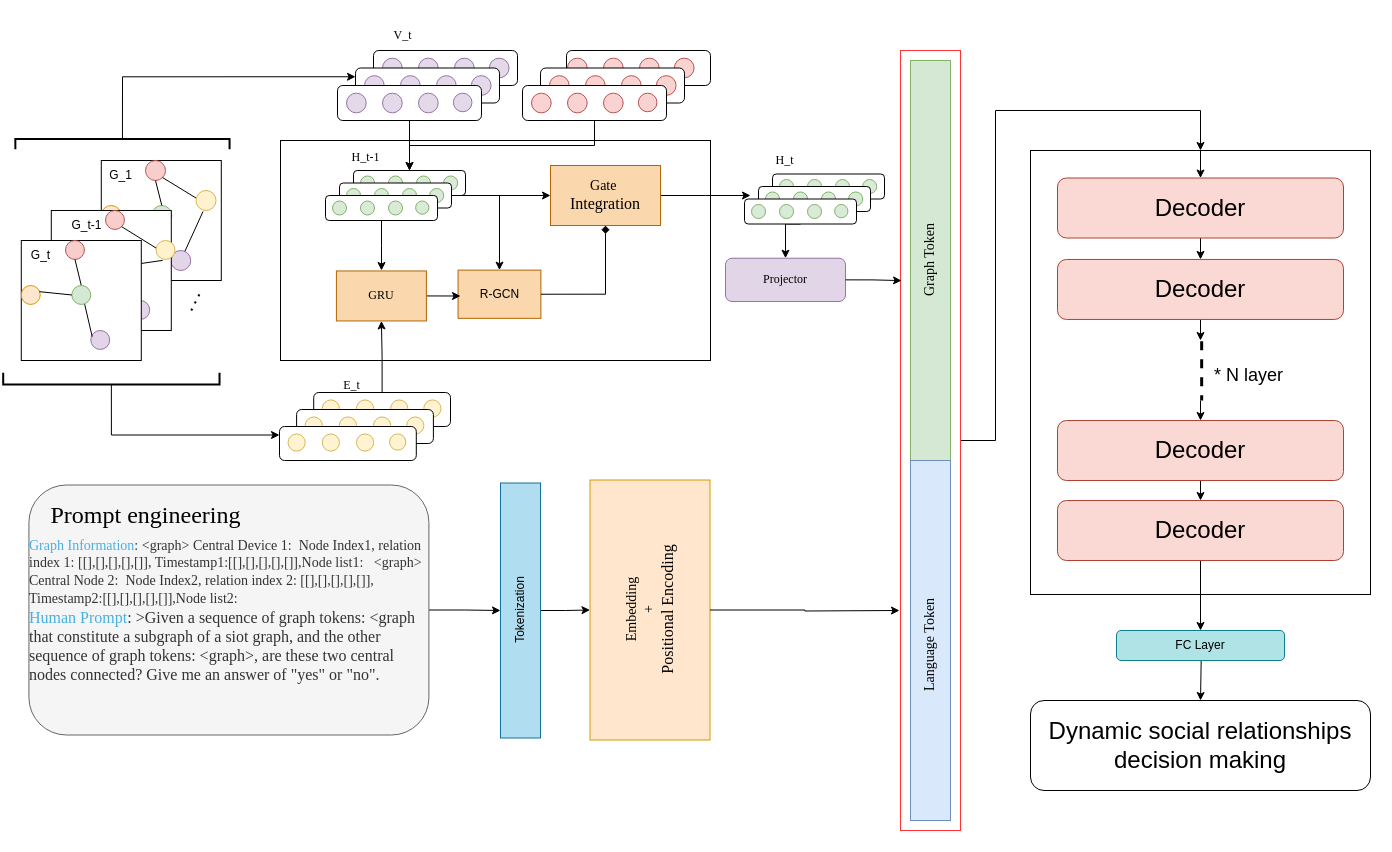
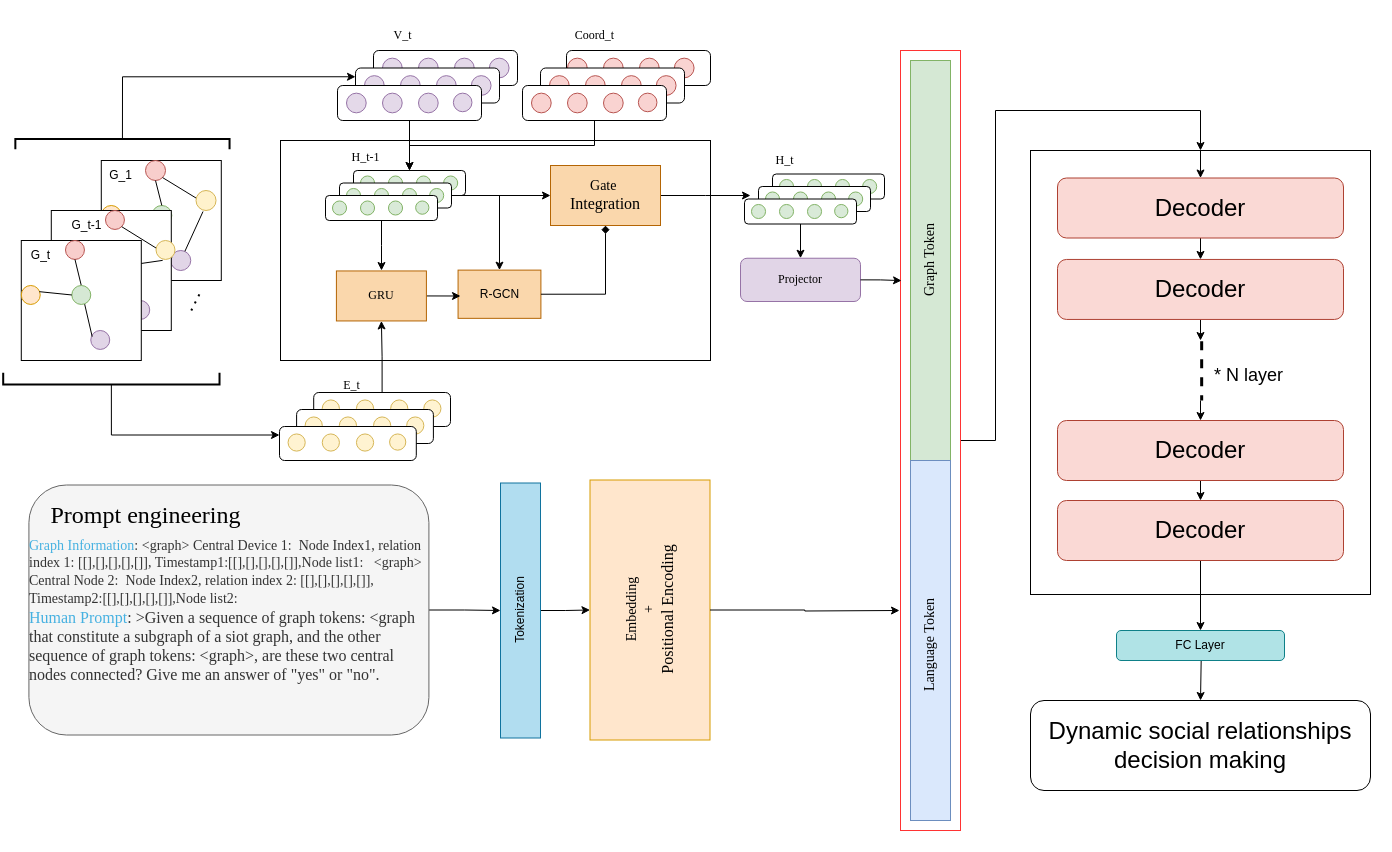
none -> (595, 36)
(786, 280) -> (801, 280)
